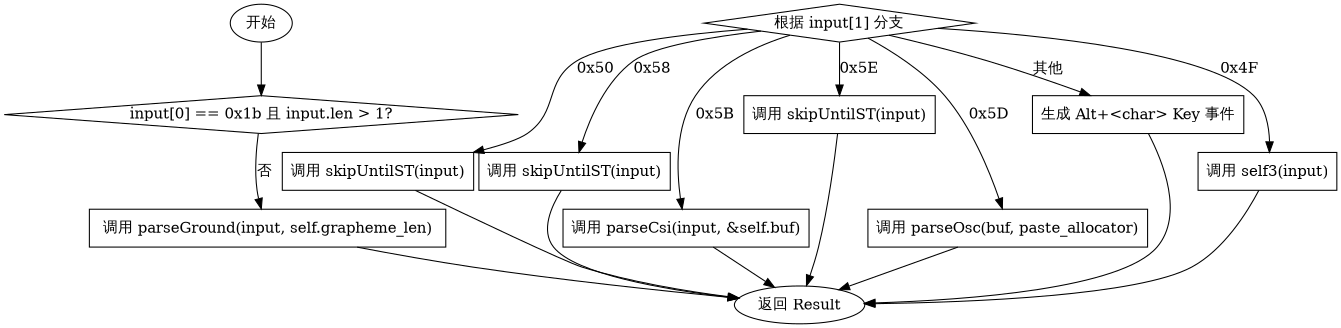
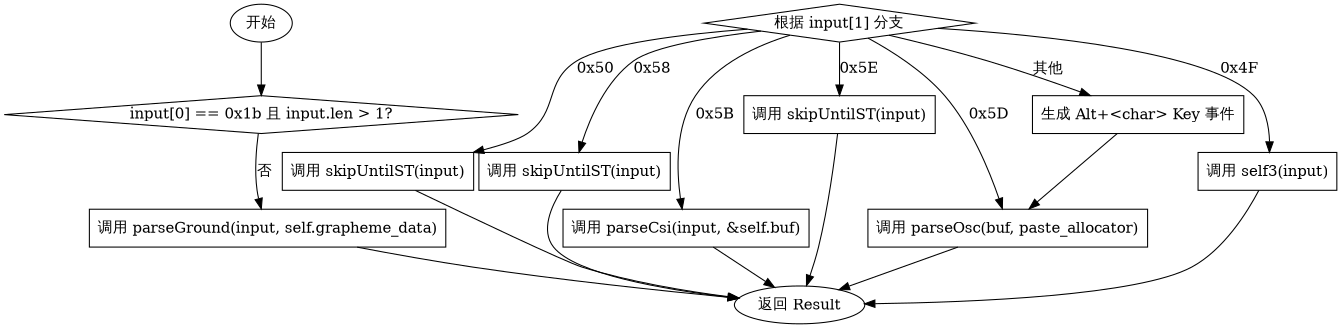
(268, 228) -> (268, 228)
(1080, 282) -> (1077, 168)
